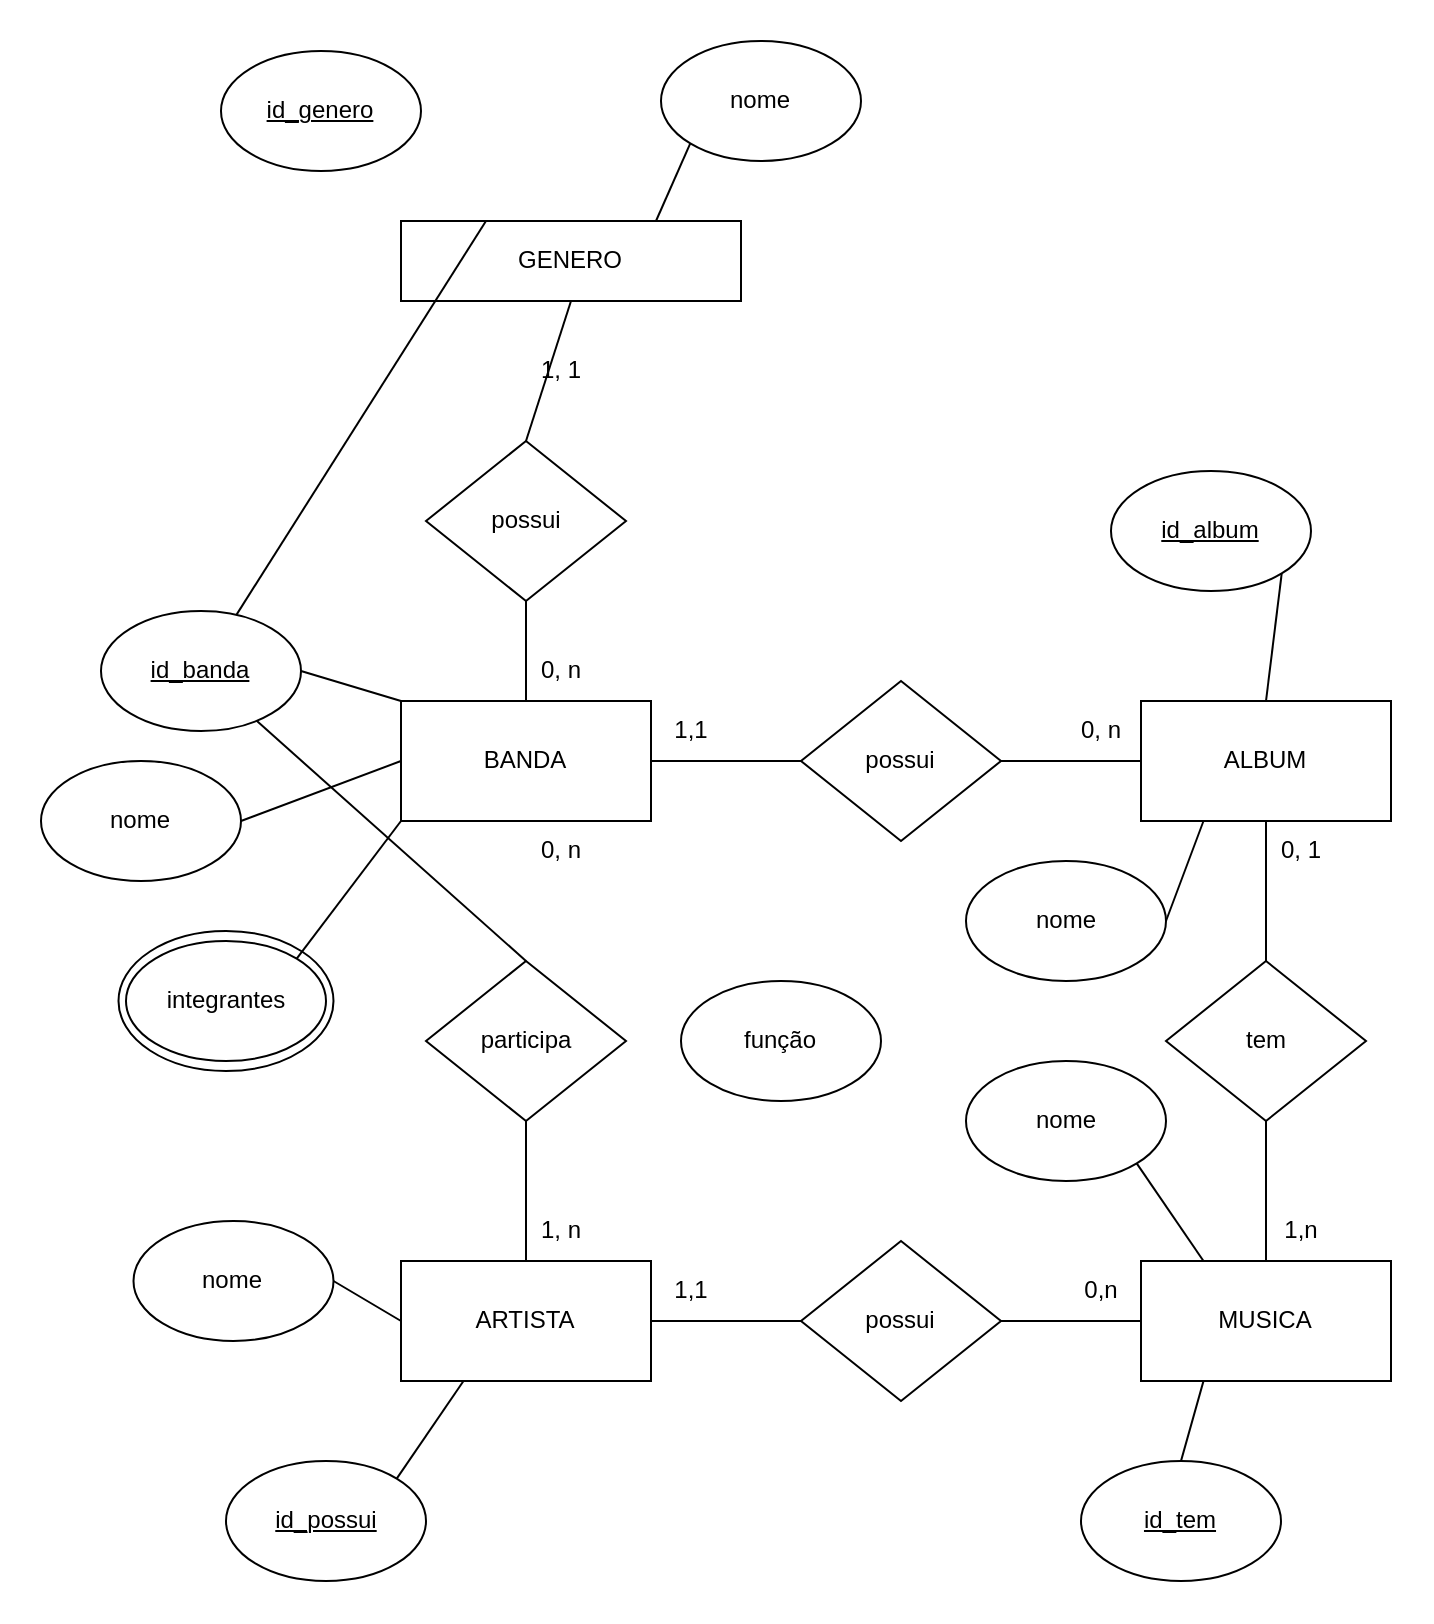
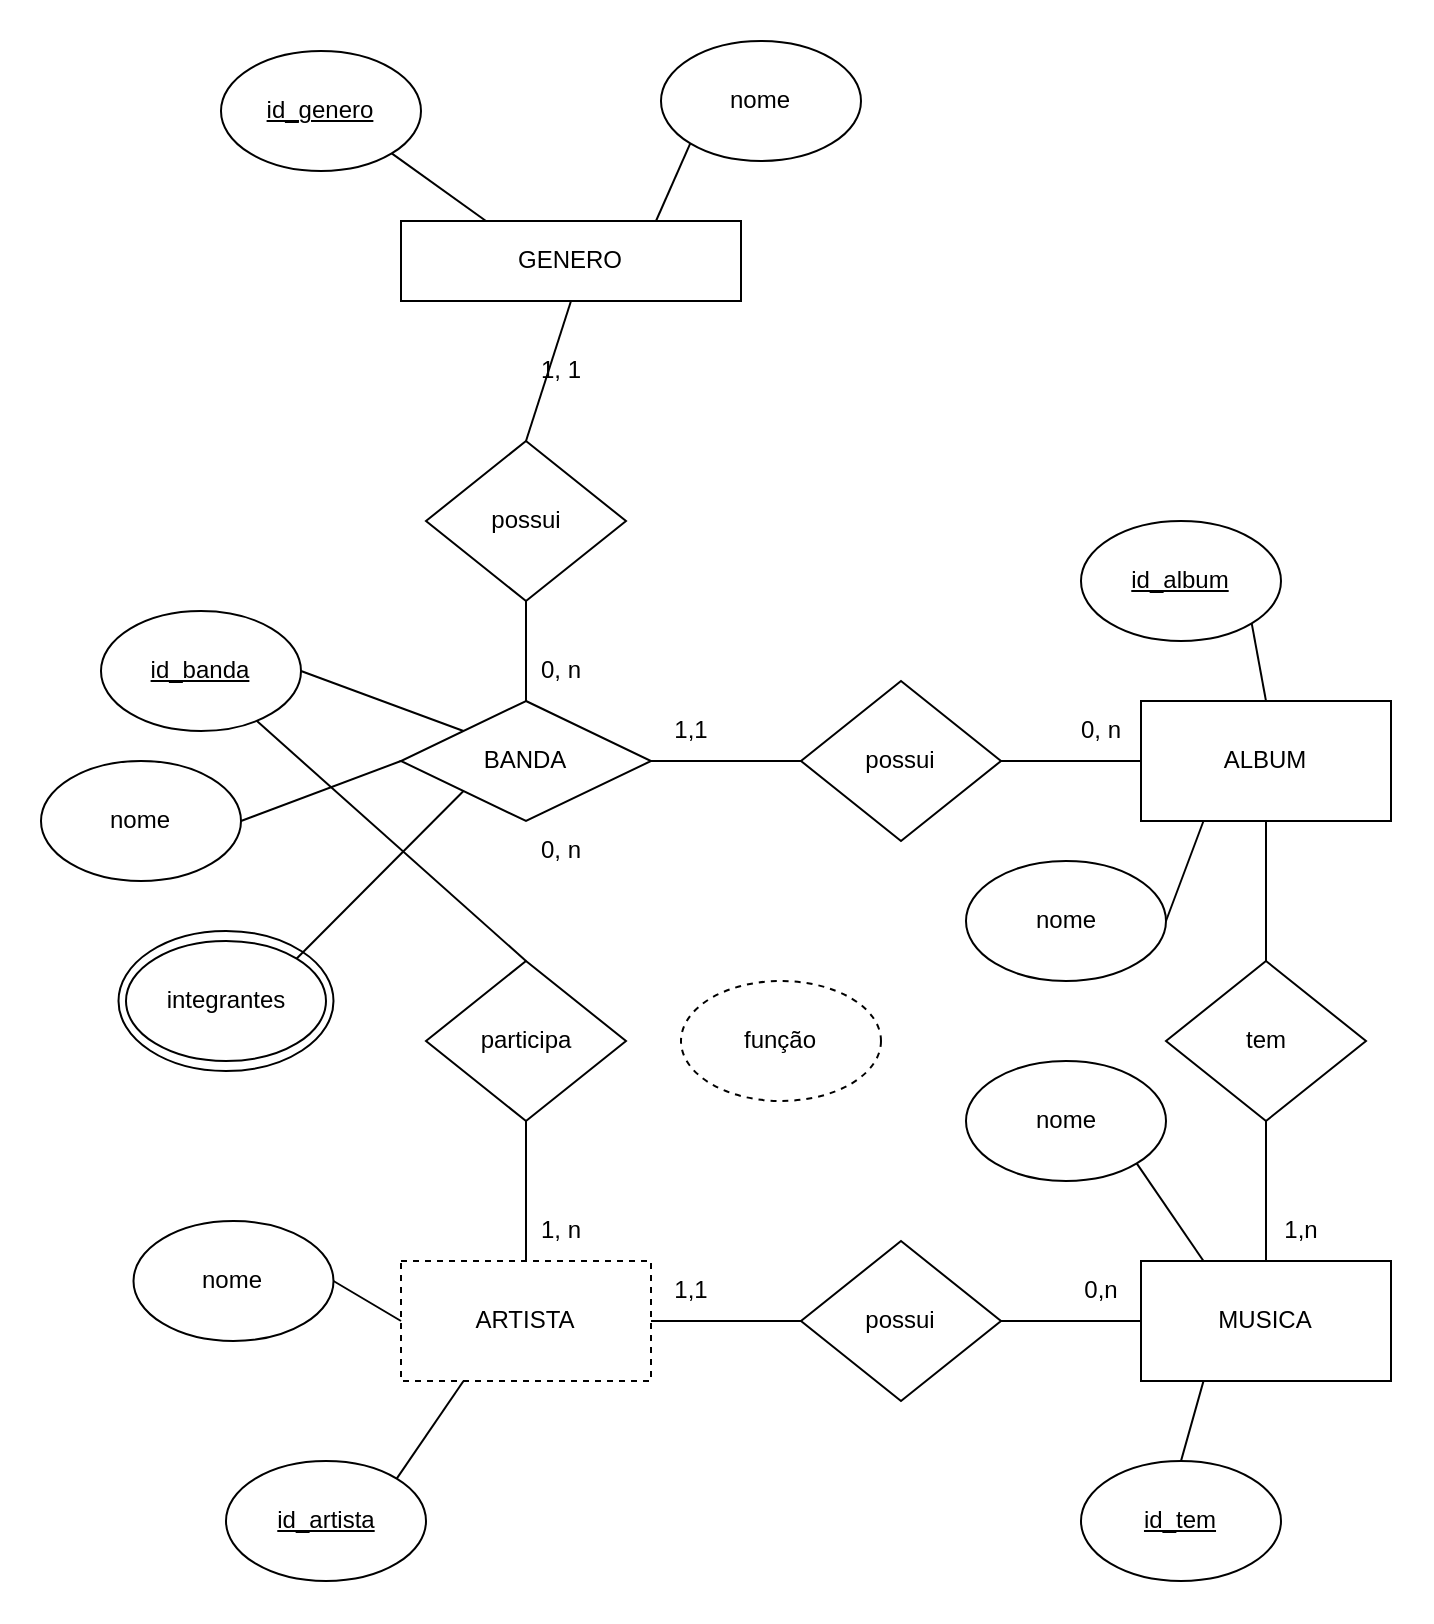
(361, 418) -> (439, 188)
(1211, 531) -> (1181, 581)
(526, 761) -> (526, 761)
(1301, 851) -> none
(781, 1041) -> (781, 1041)
(526, 1321) -> (526, 1321)
(327, 1521) -> (327, 1521)
